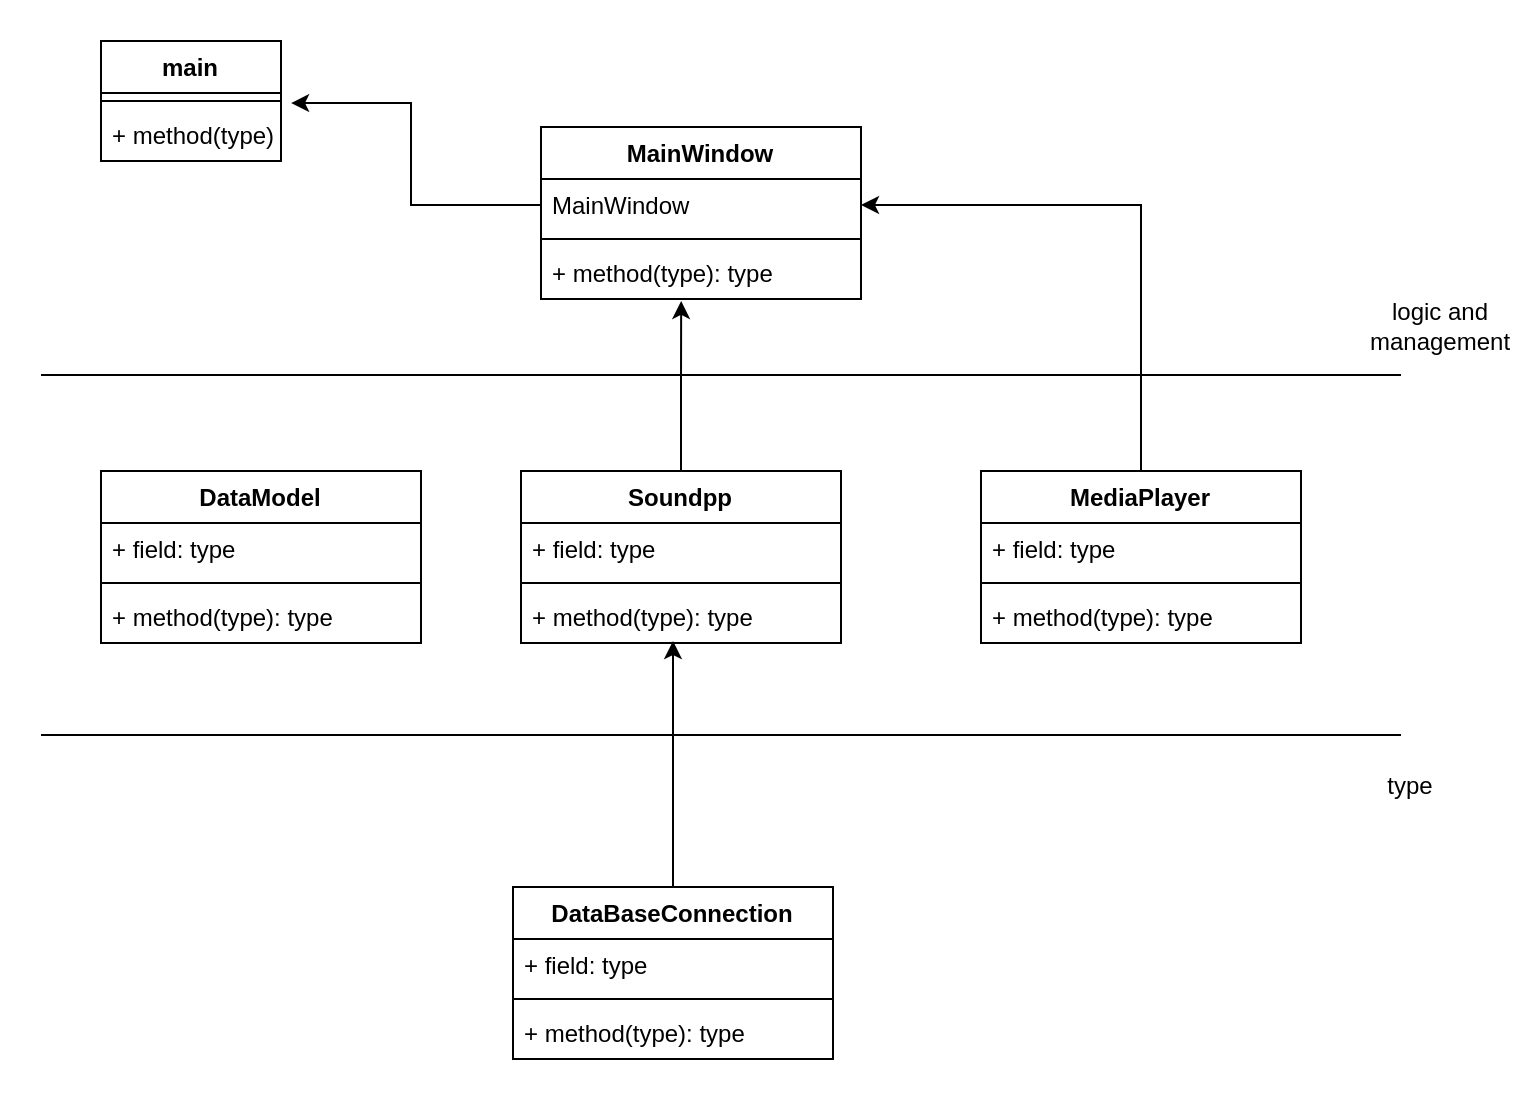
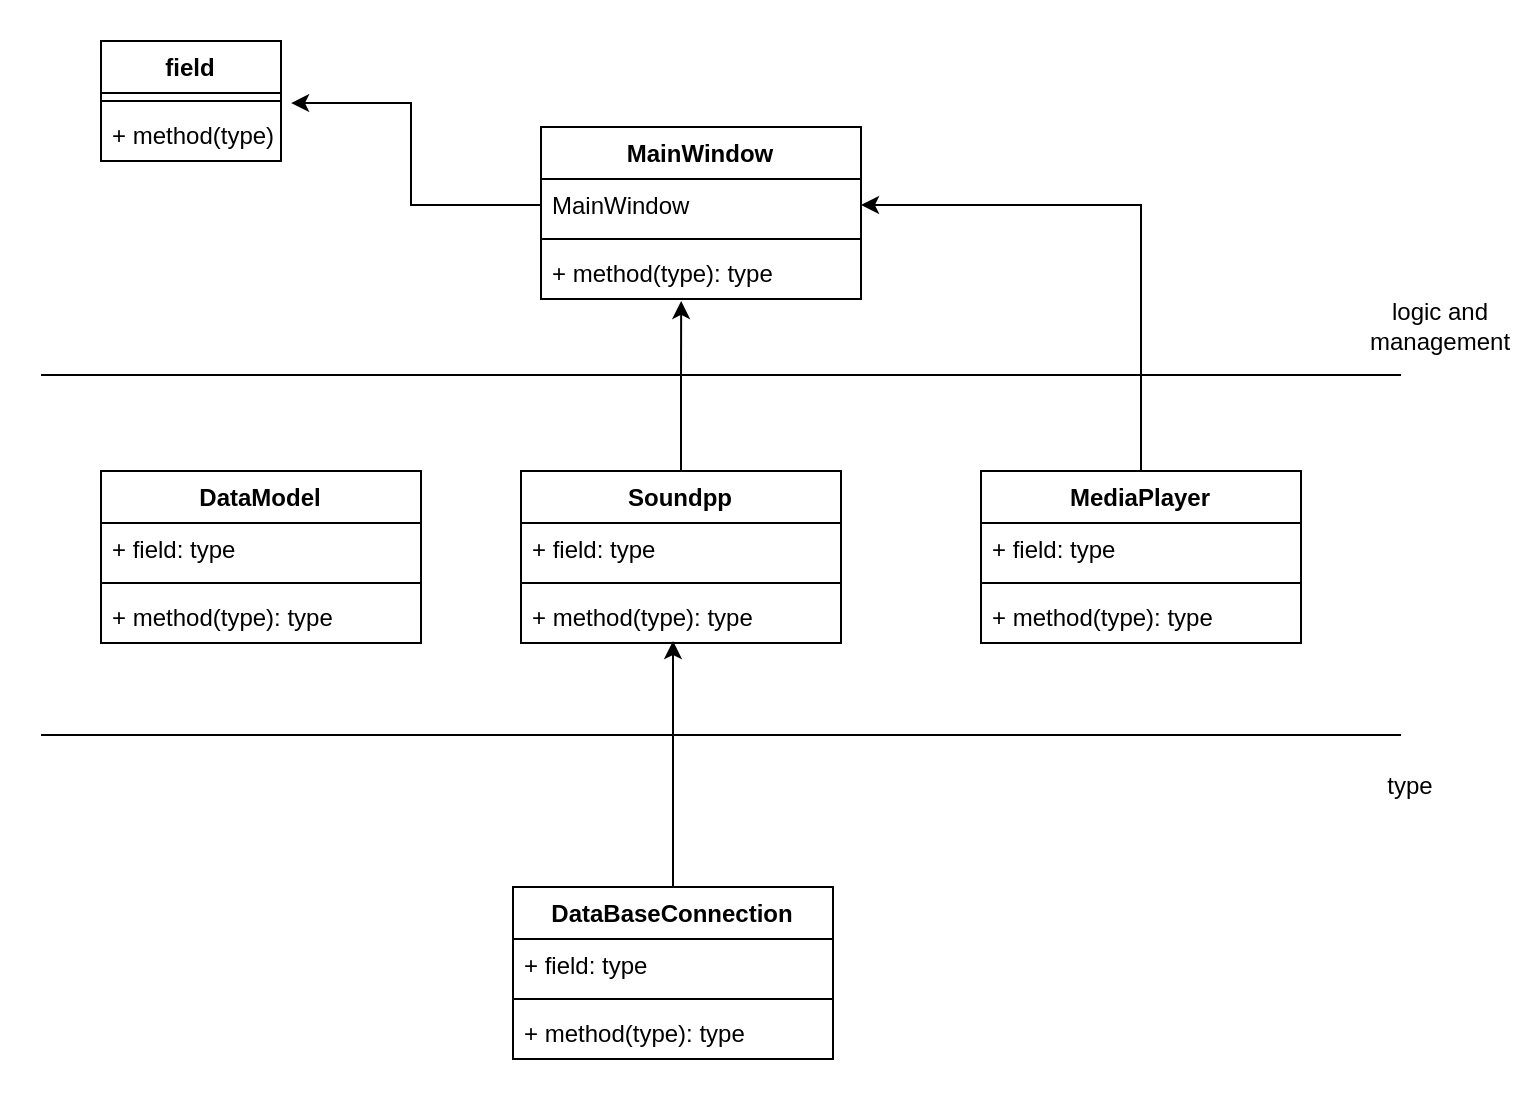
(190, 68) -> (190, 68)
